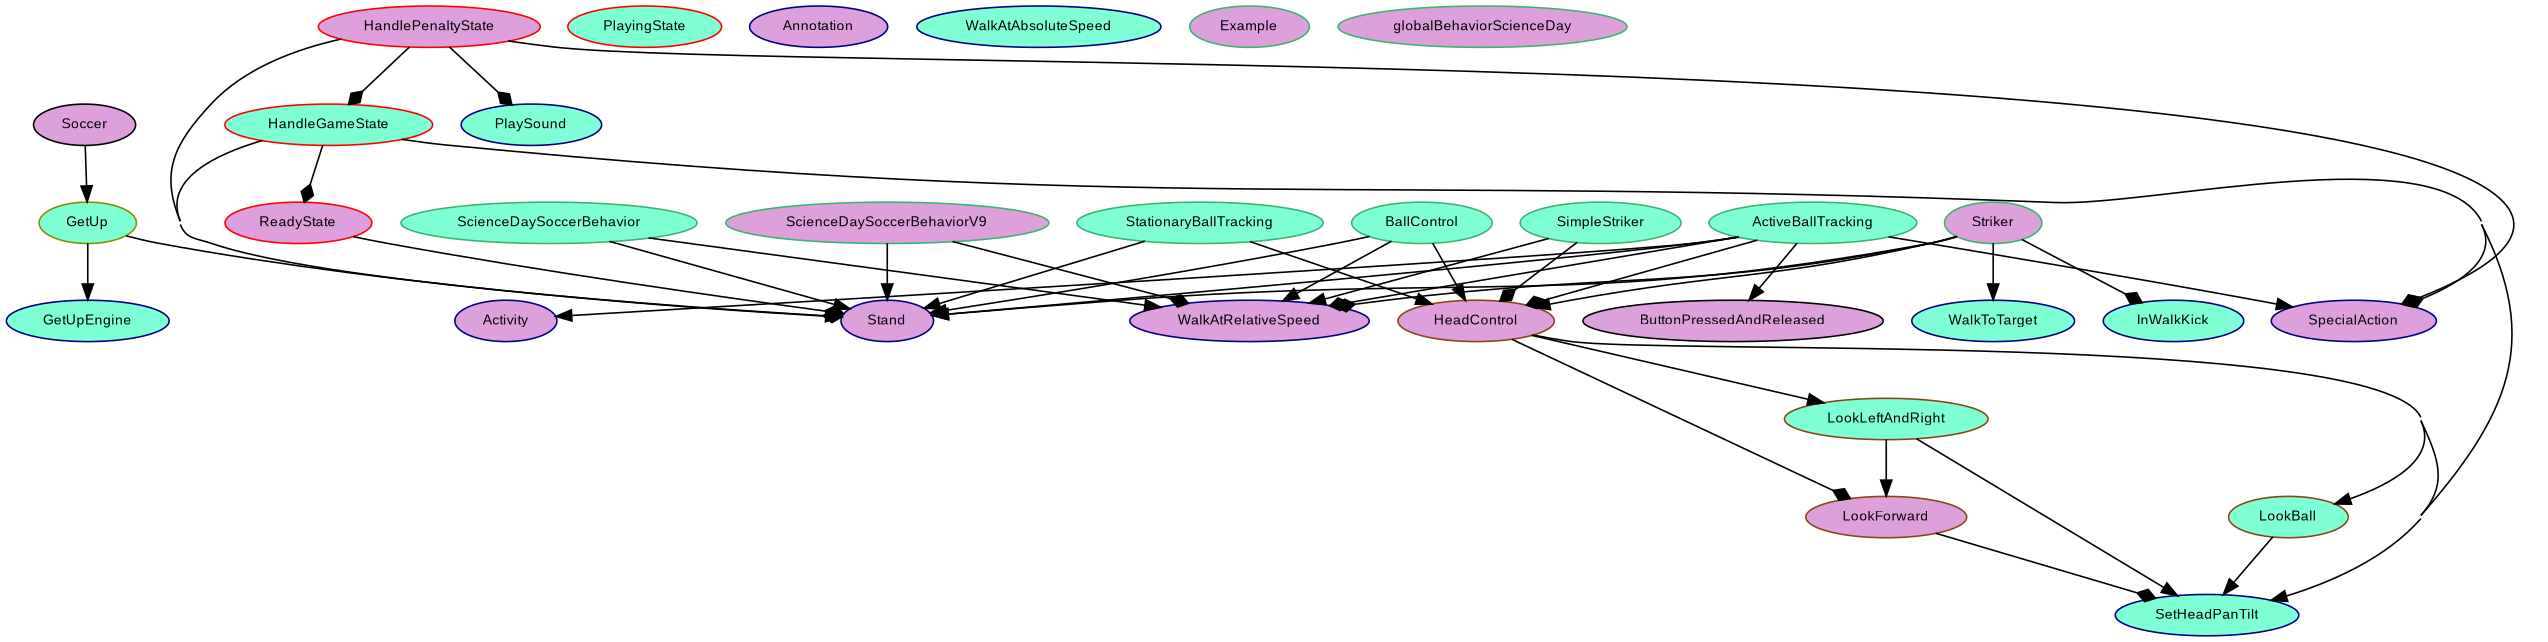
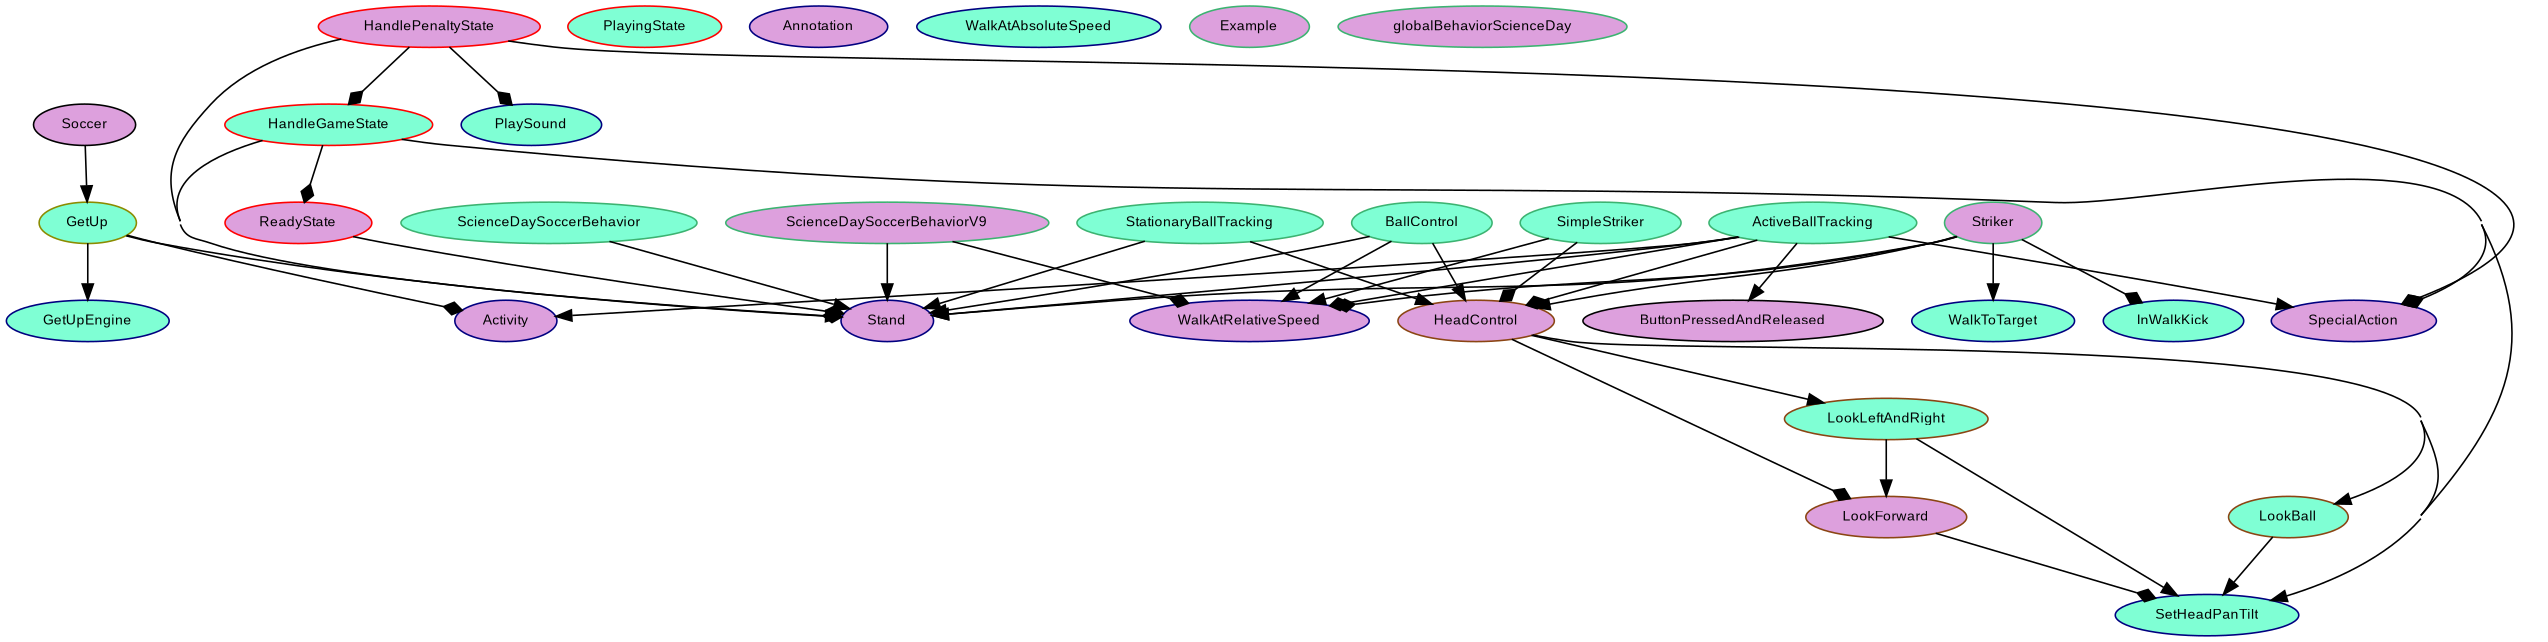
(909, 273) -> none
none -> (301, 276)
